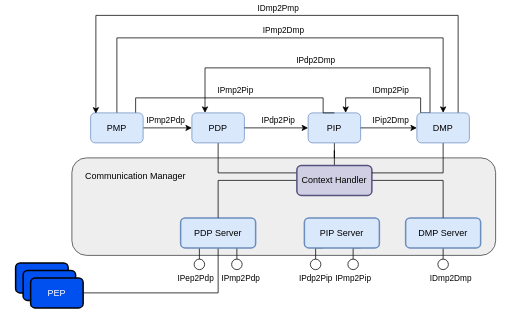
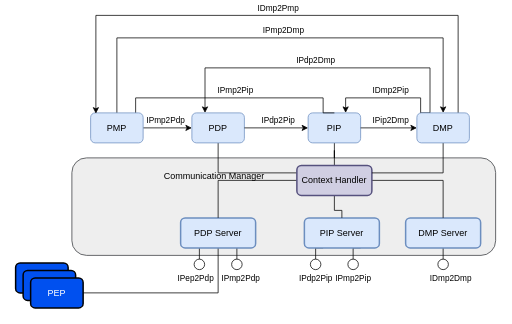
(135, 177) -> (214, 177)
none -> (334, 209)
